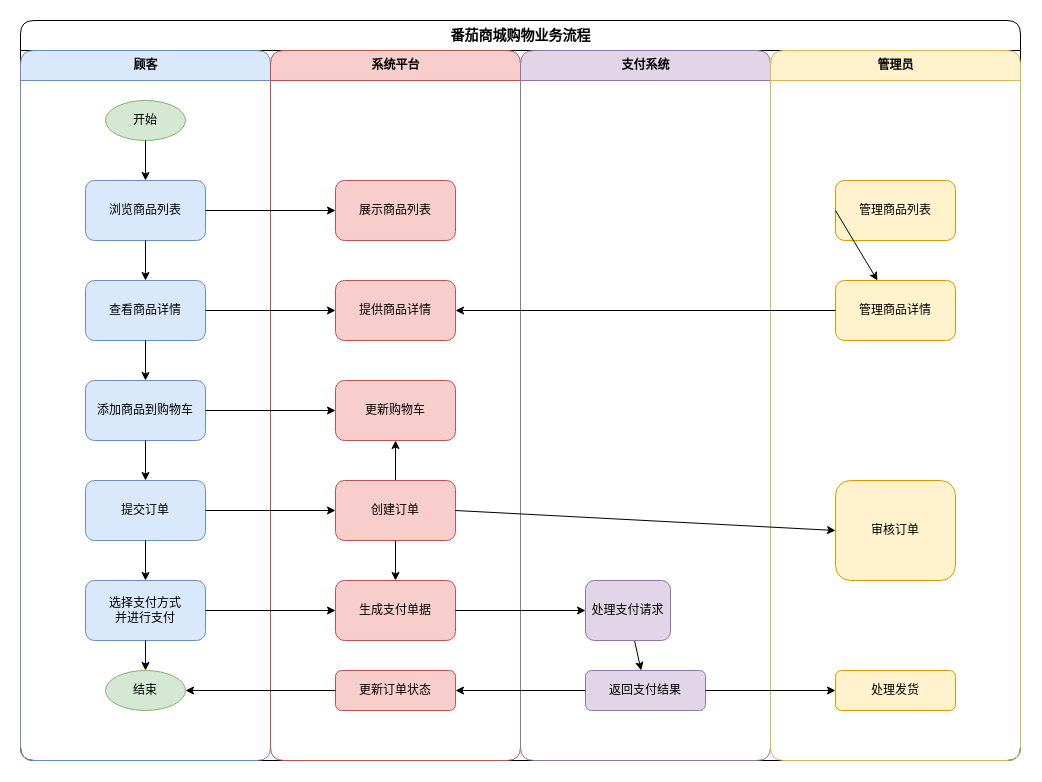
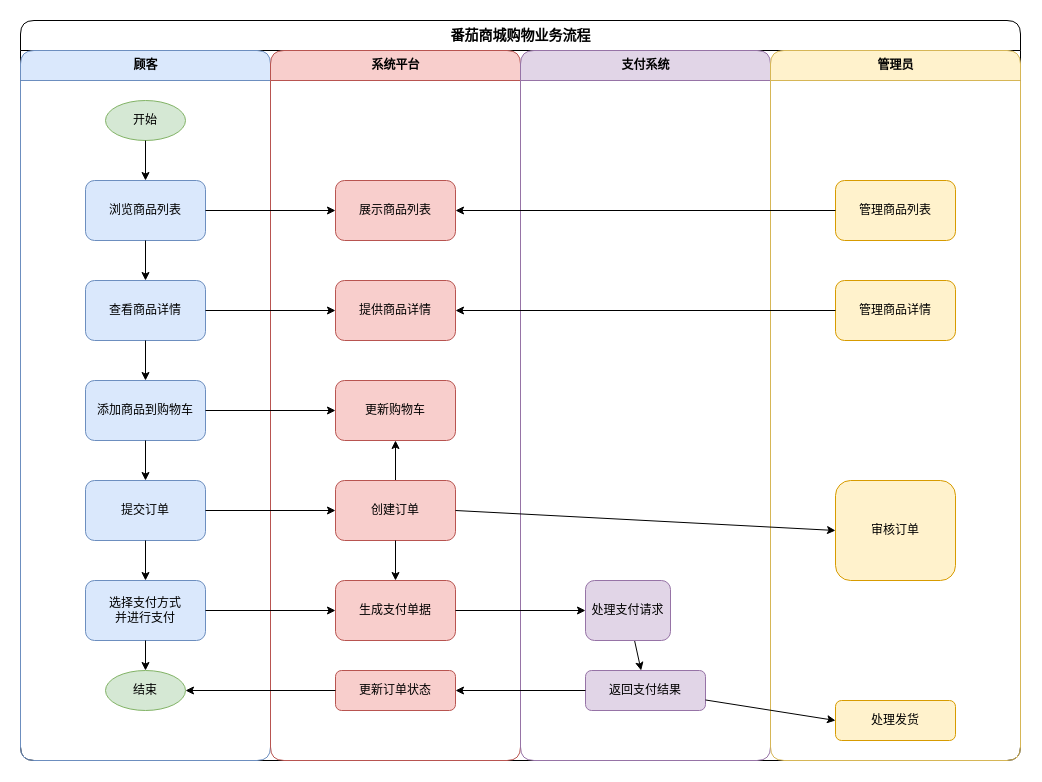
(855, 242) -> (649, 211)
(896, 691) -> (896, 721)
